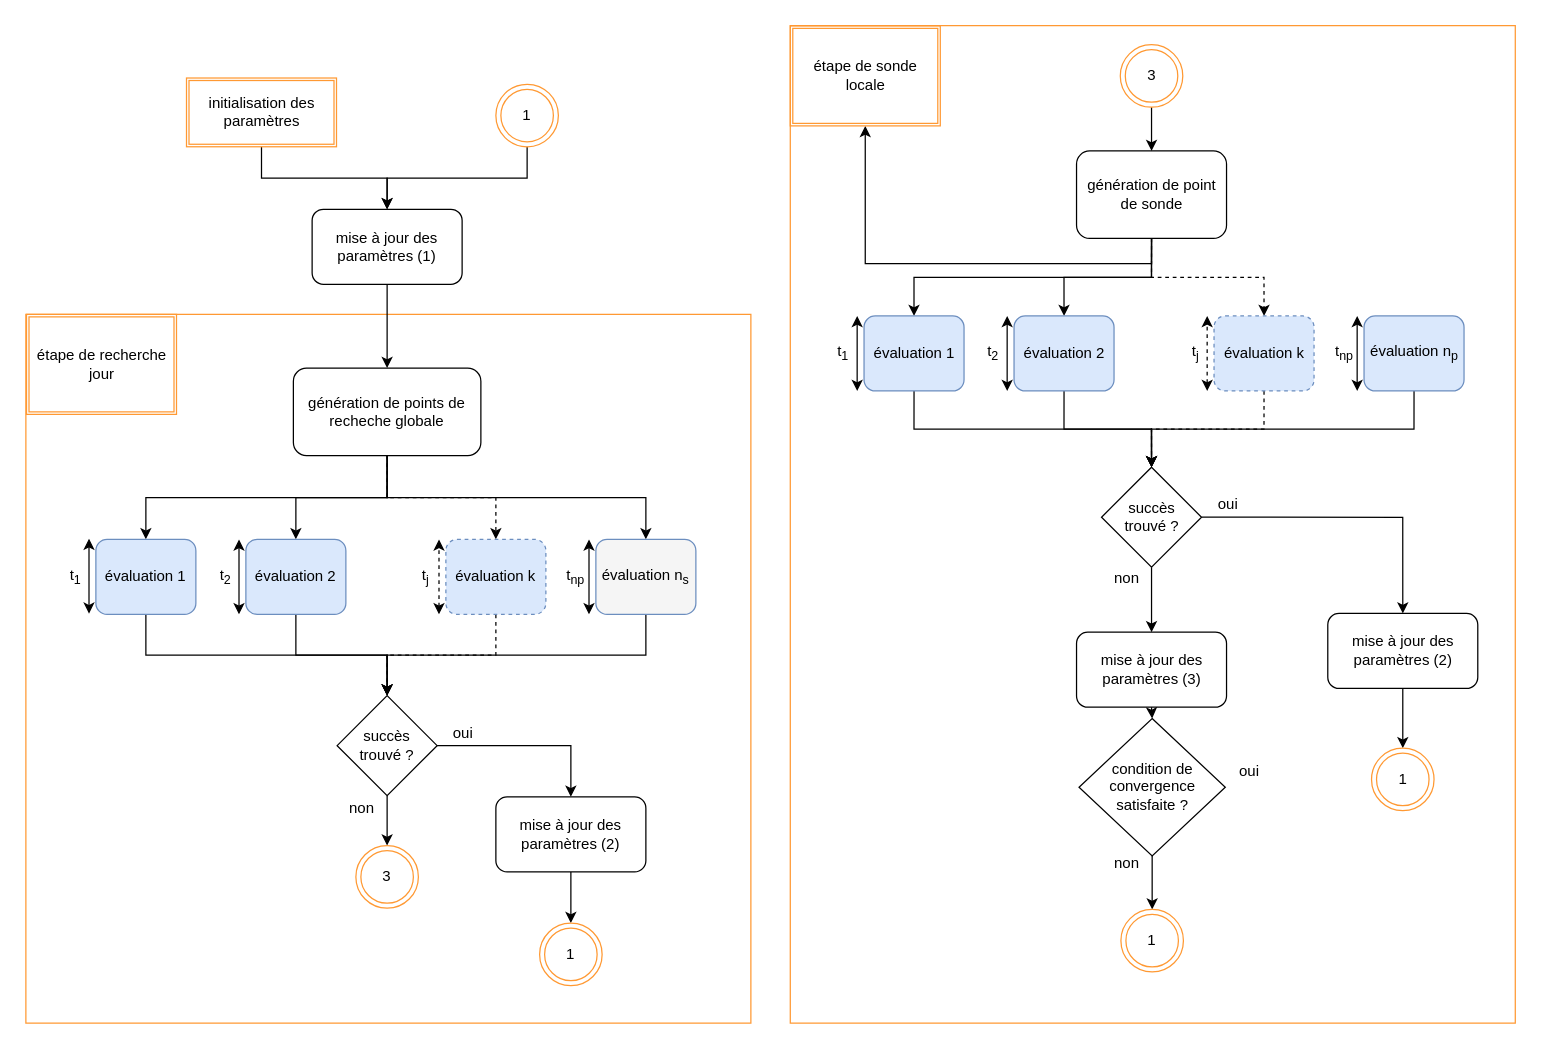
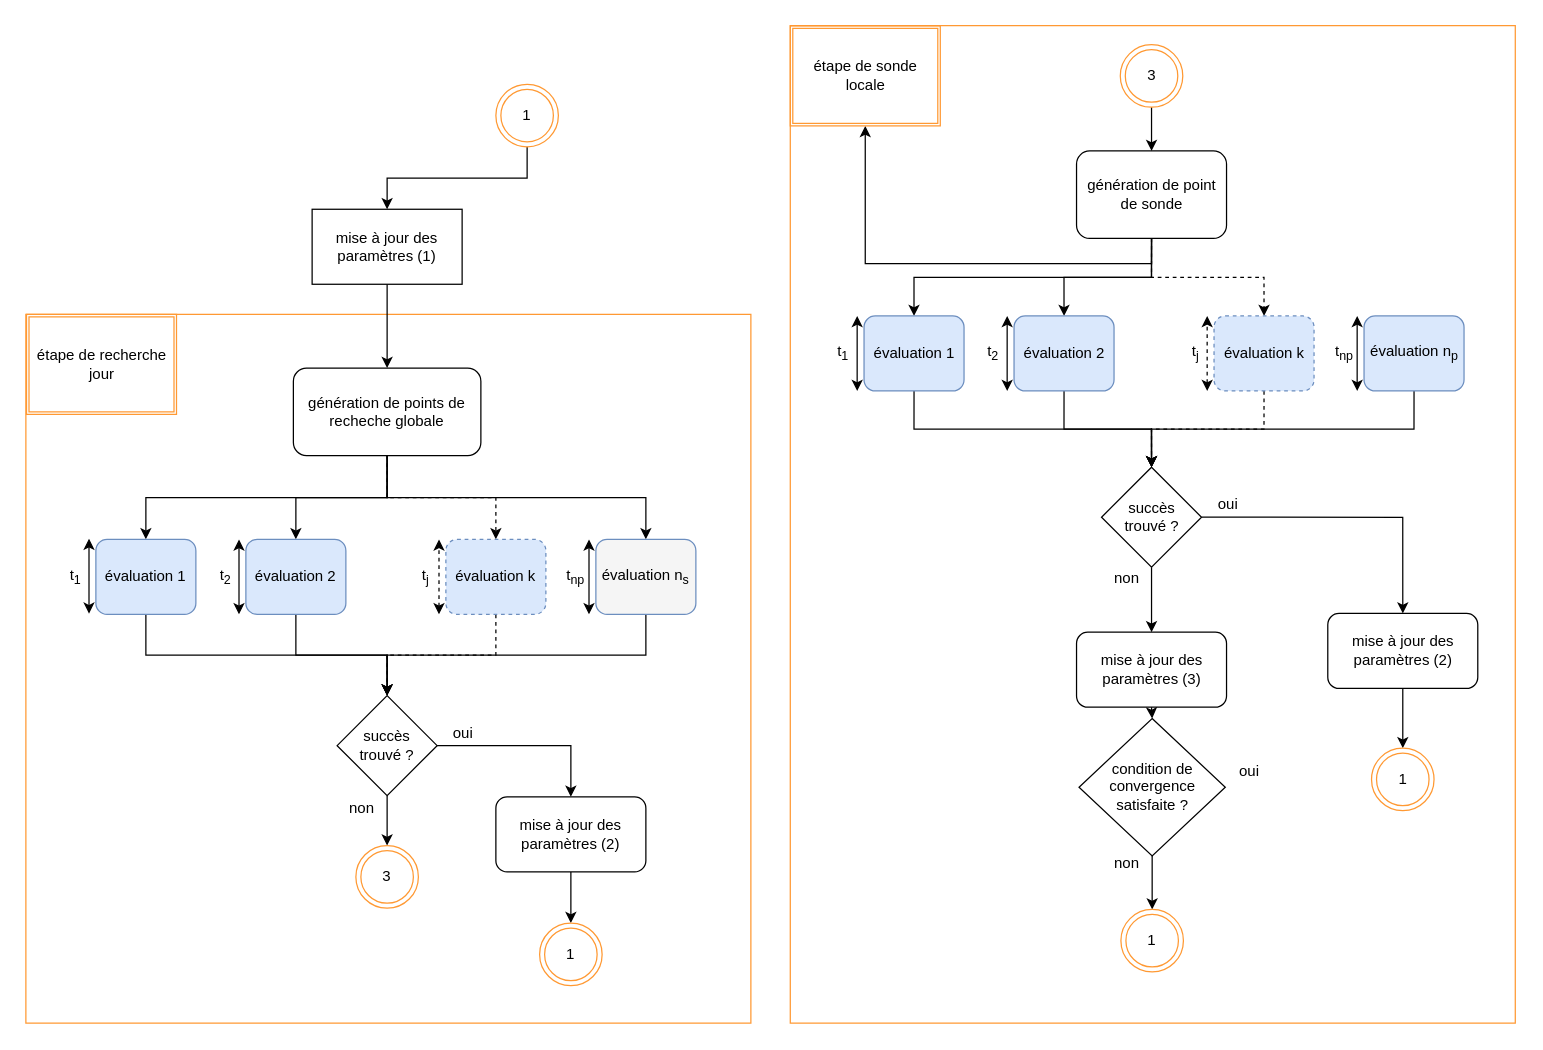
(261, 112) -> none
(306, 178) -> none
(387, 247) -> (387, 247)
